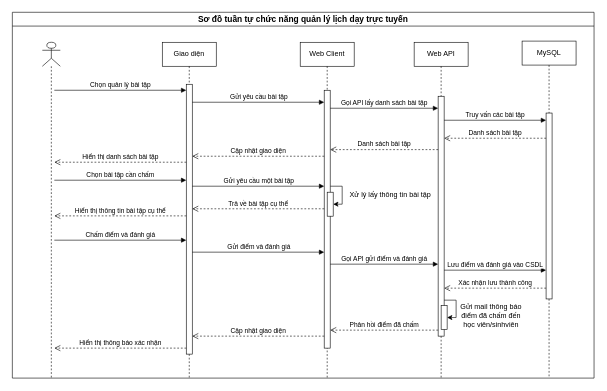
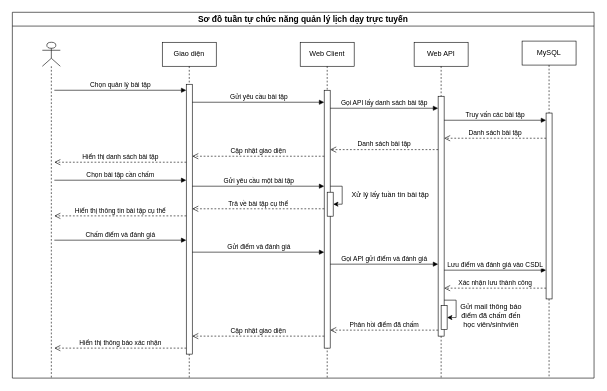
(391, 195) -> (391, 195)
